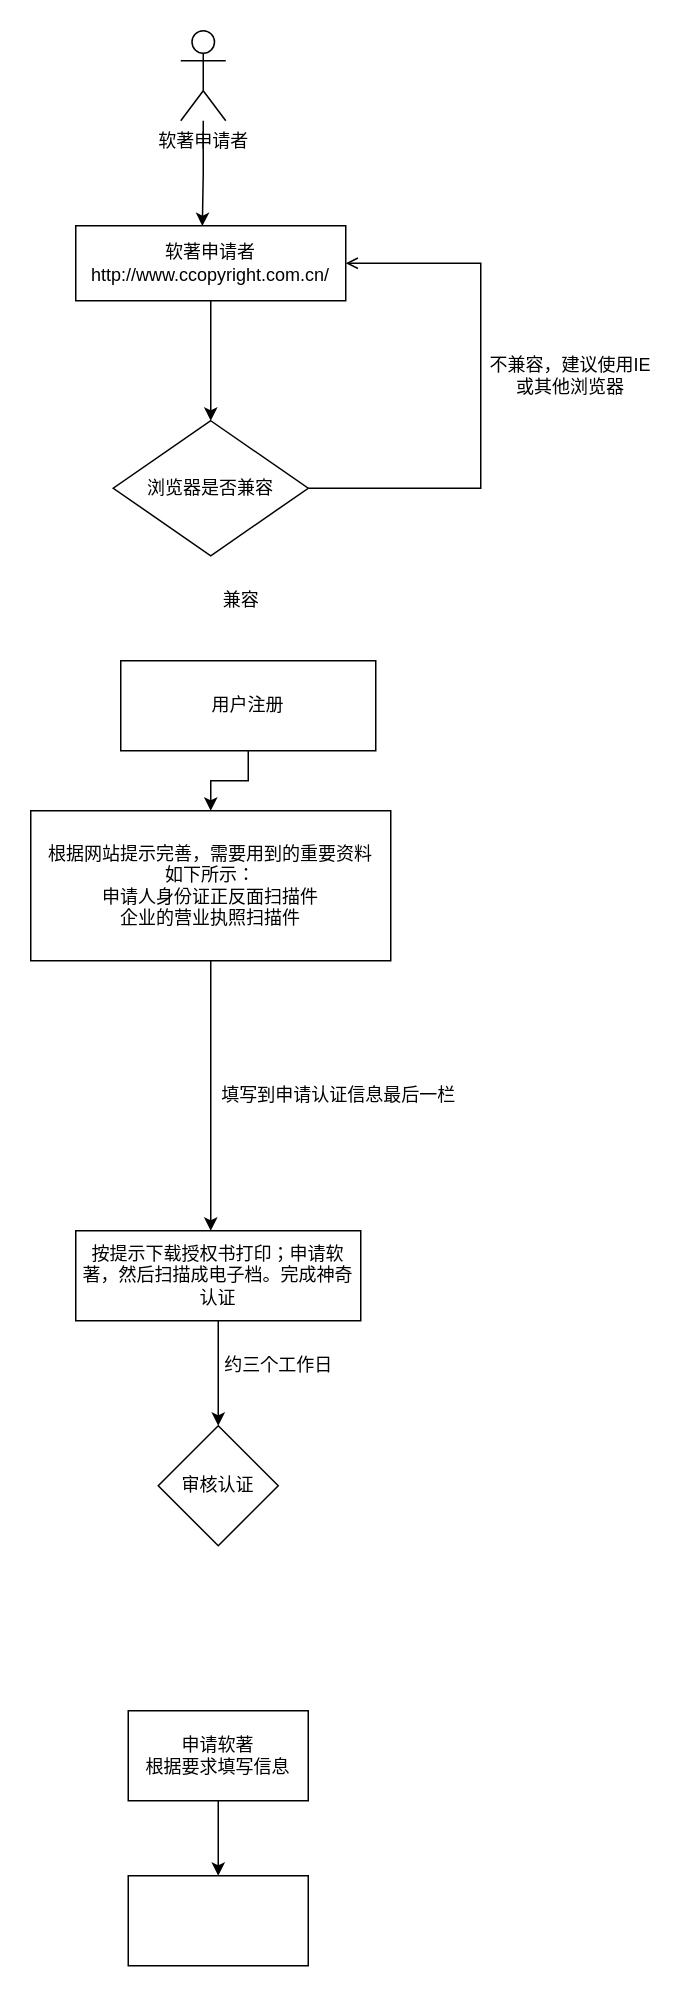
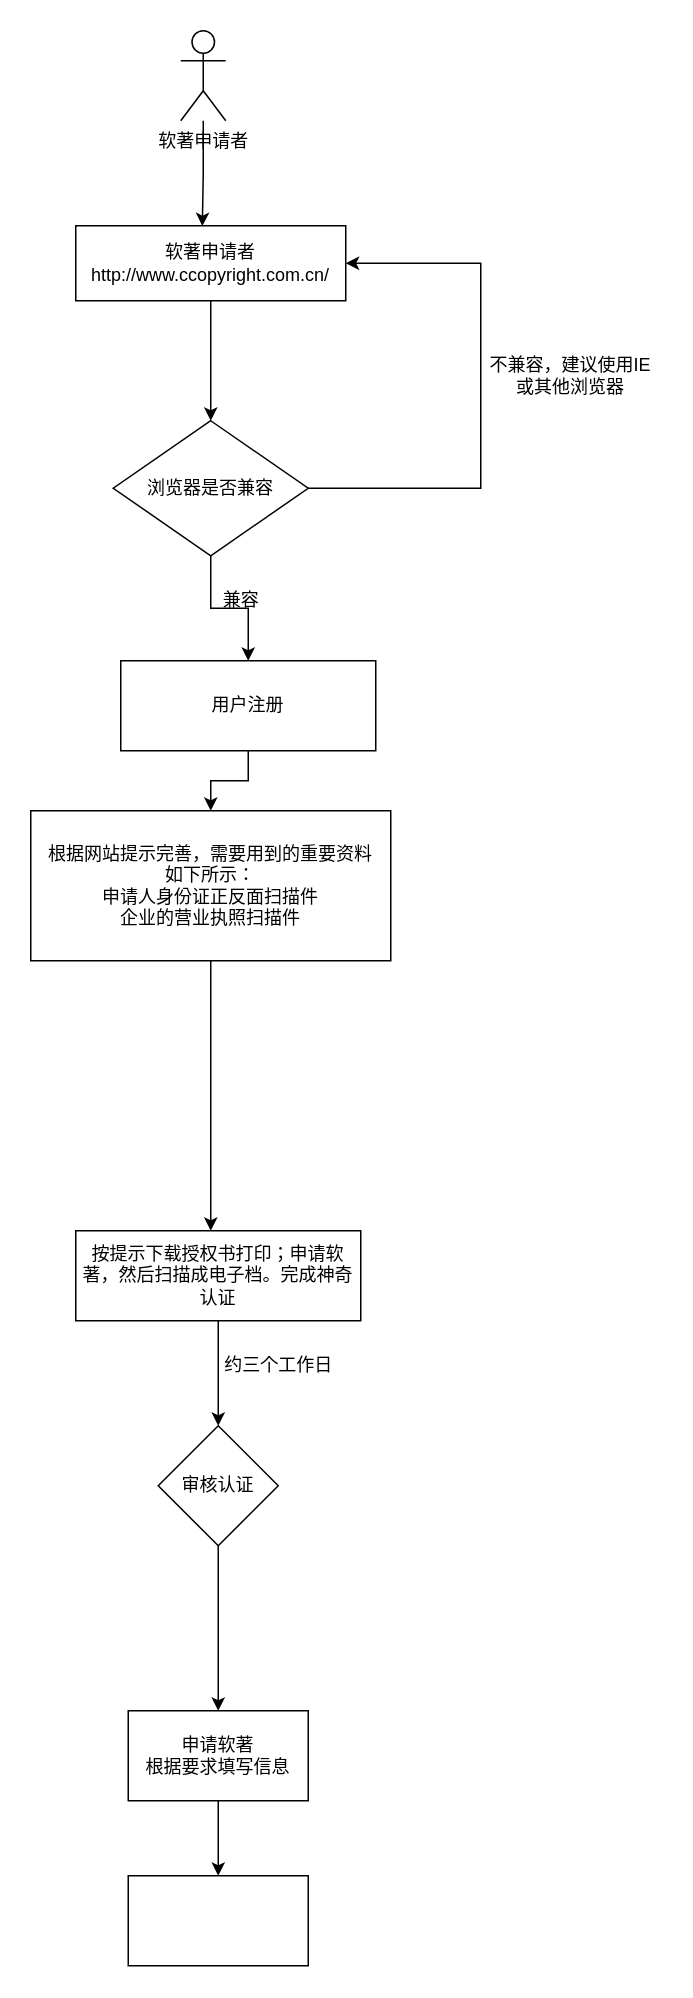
(354, 263) -> (357, 263)
none -> (224, 608)
(338, 1096) -> none
none -> (218, 1623)
